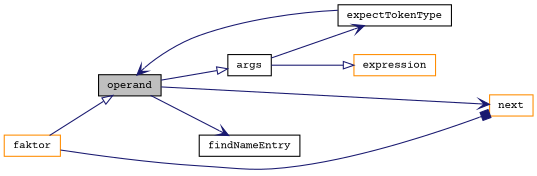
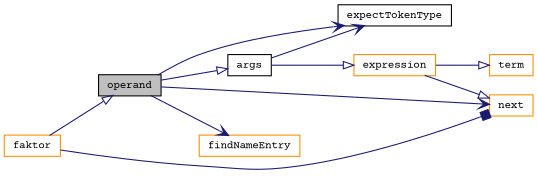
(237, 25) -> (243, 42)
none -> (511, 65)
none -> (452, 85)
(250, 146) -> (250, 146)
